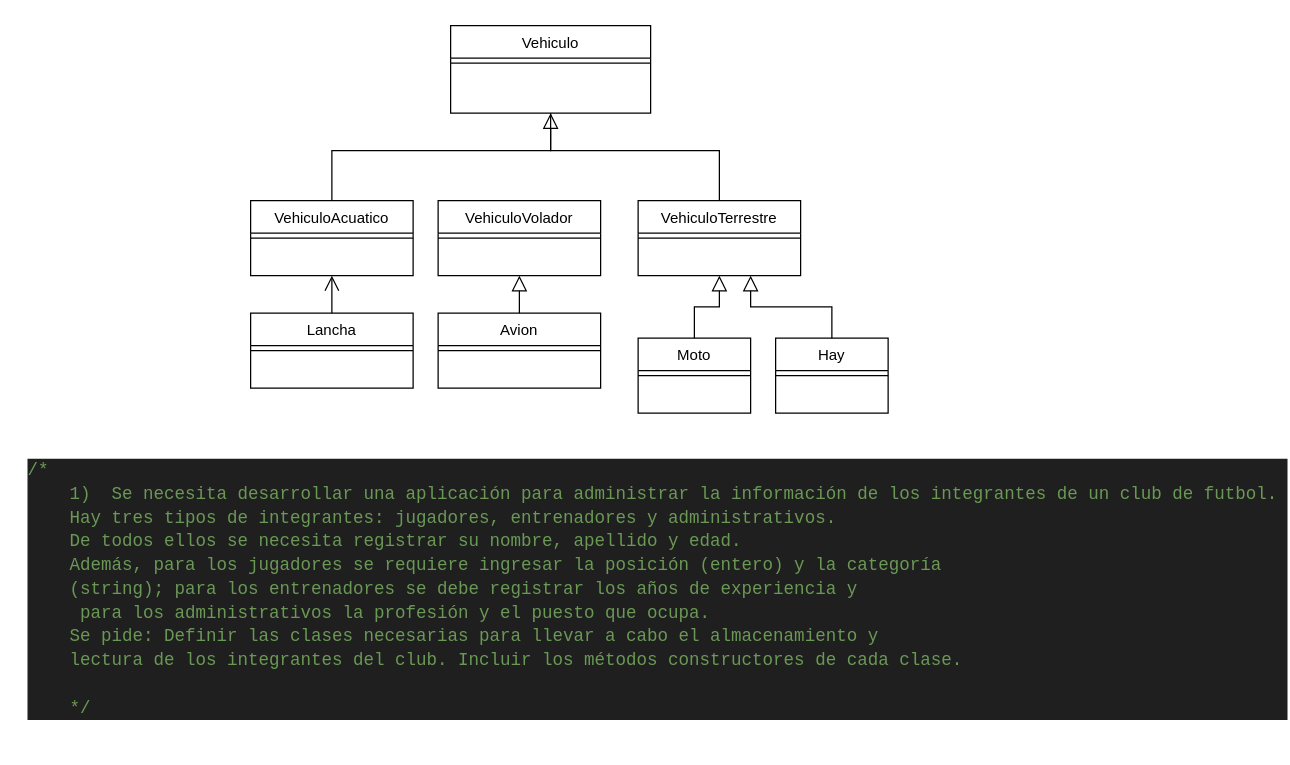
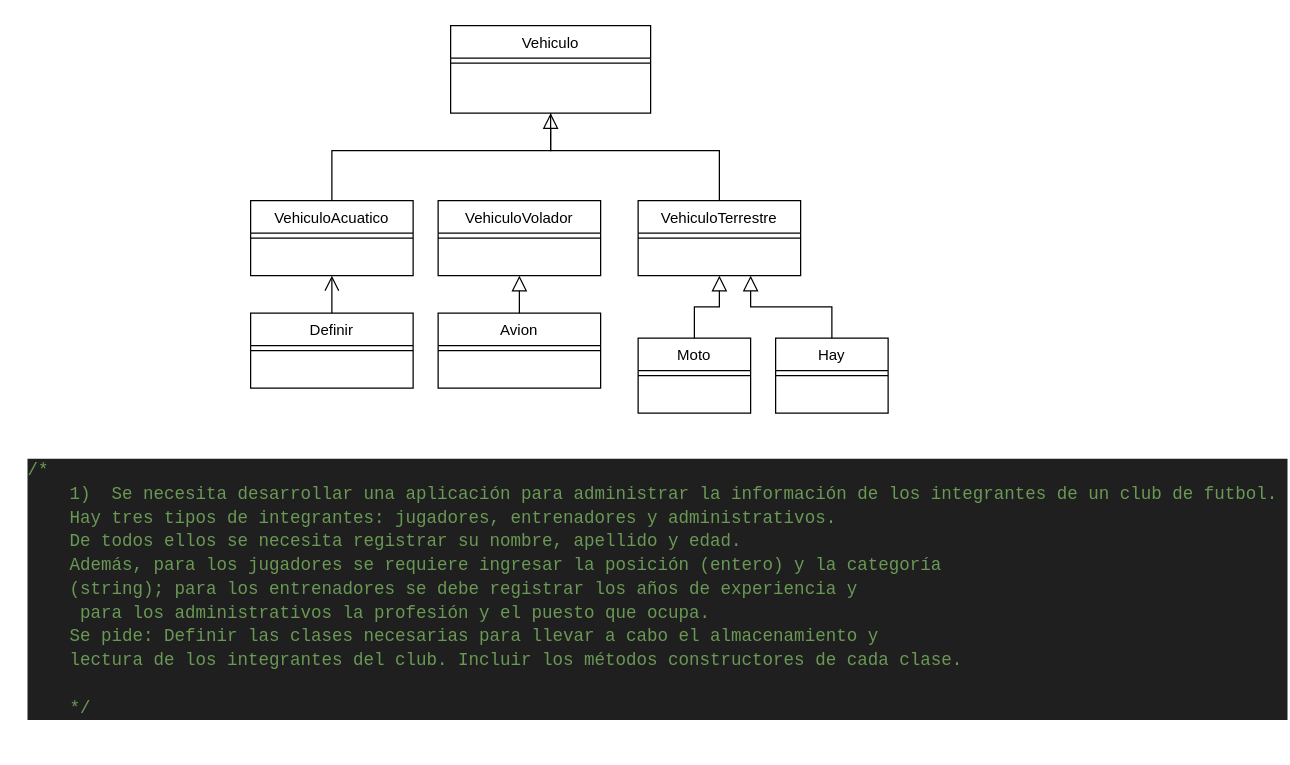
(331, 330) -> (331, 330)
